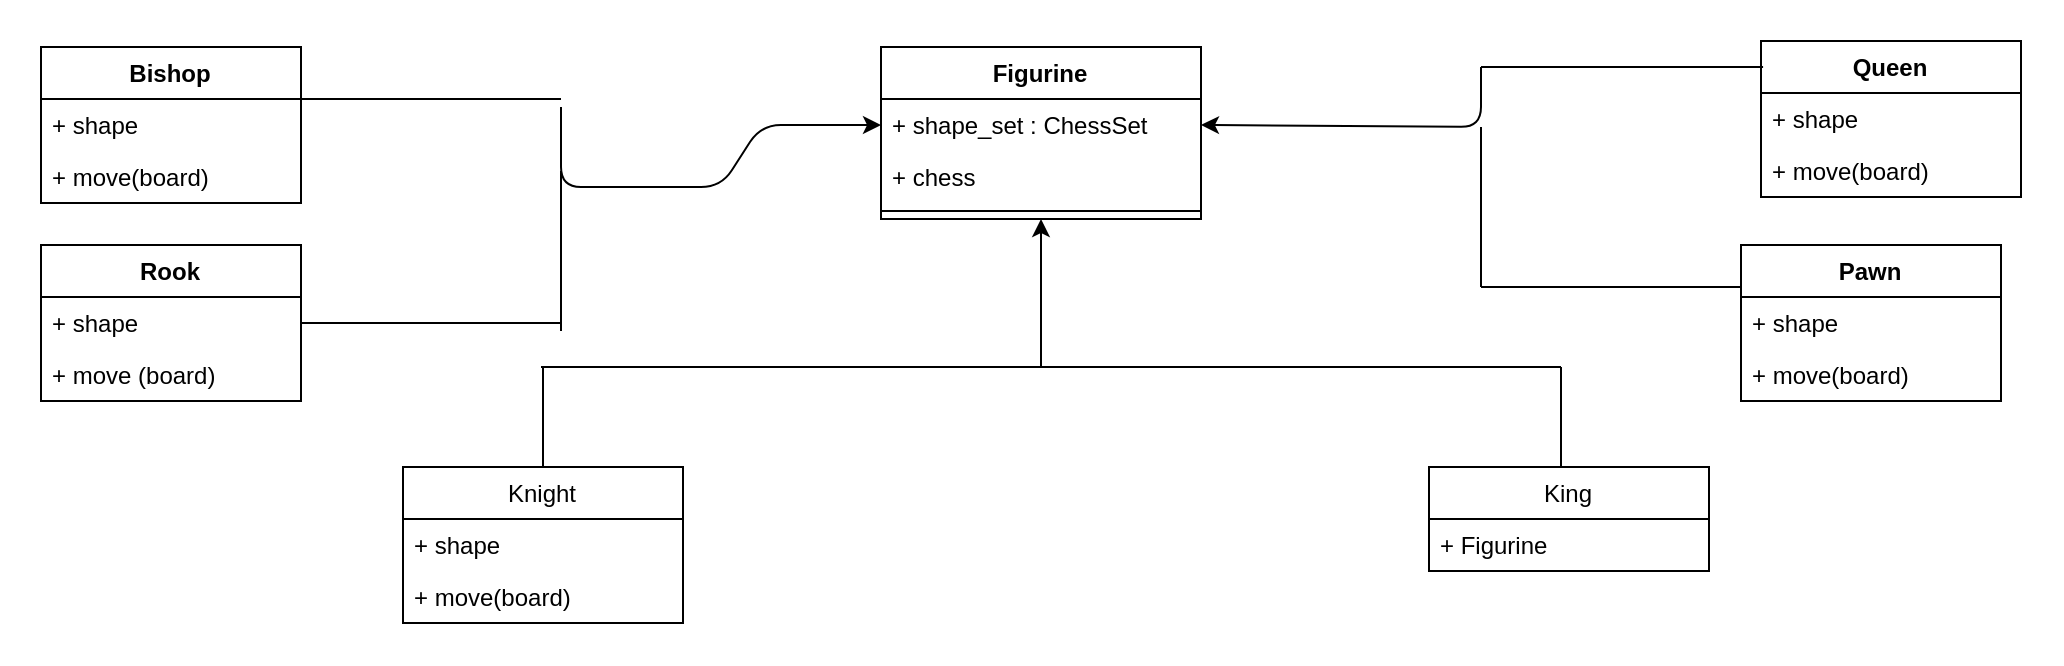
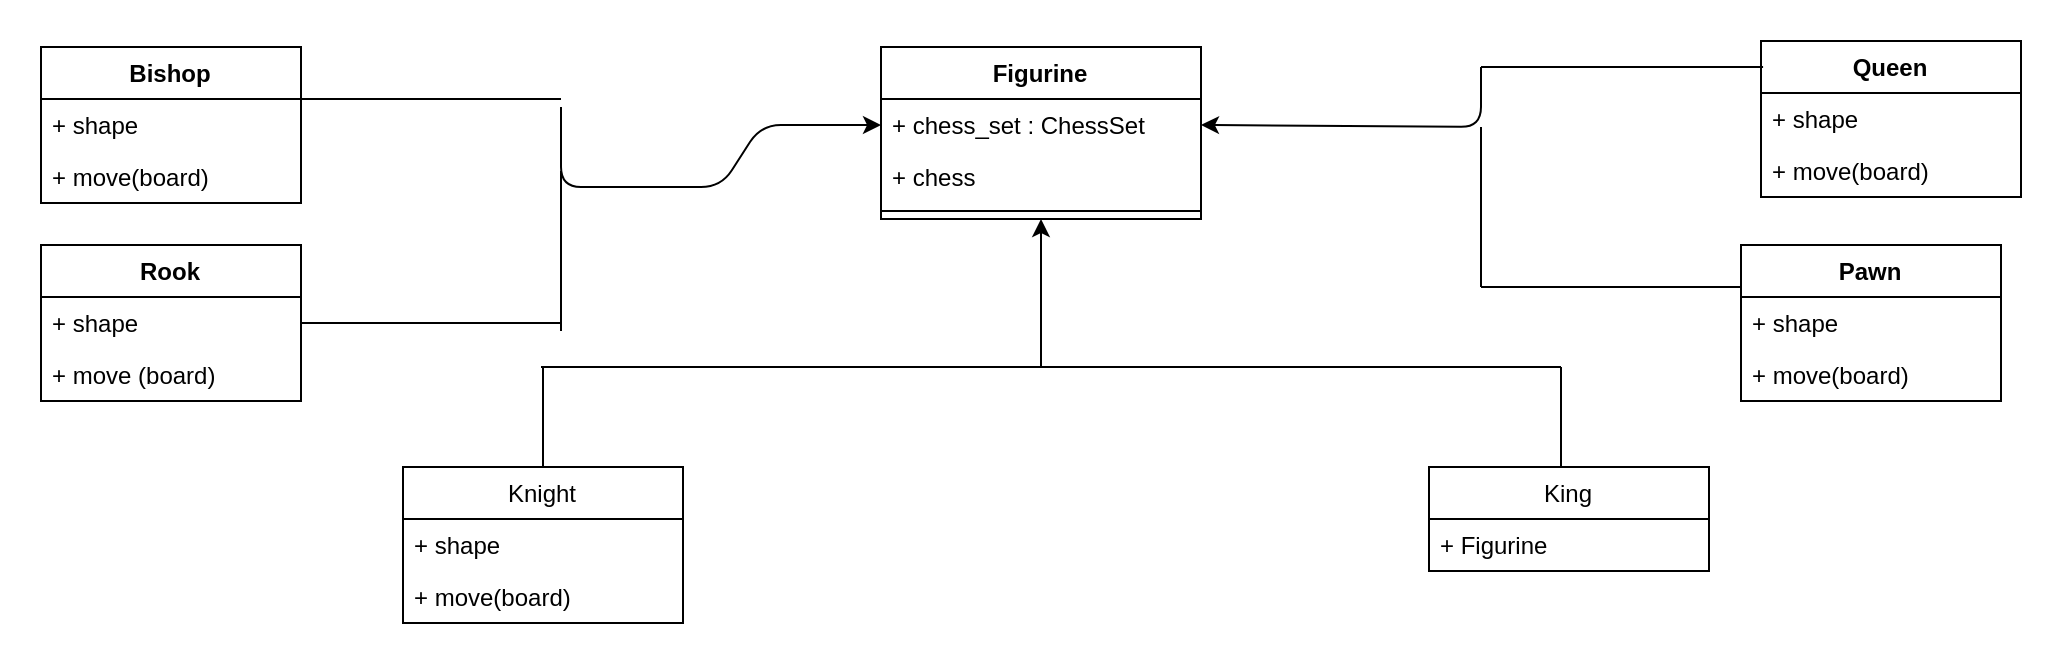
(1027, 126) -> (1027, 126)
